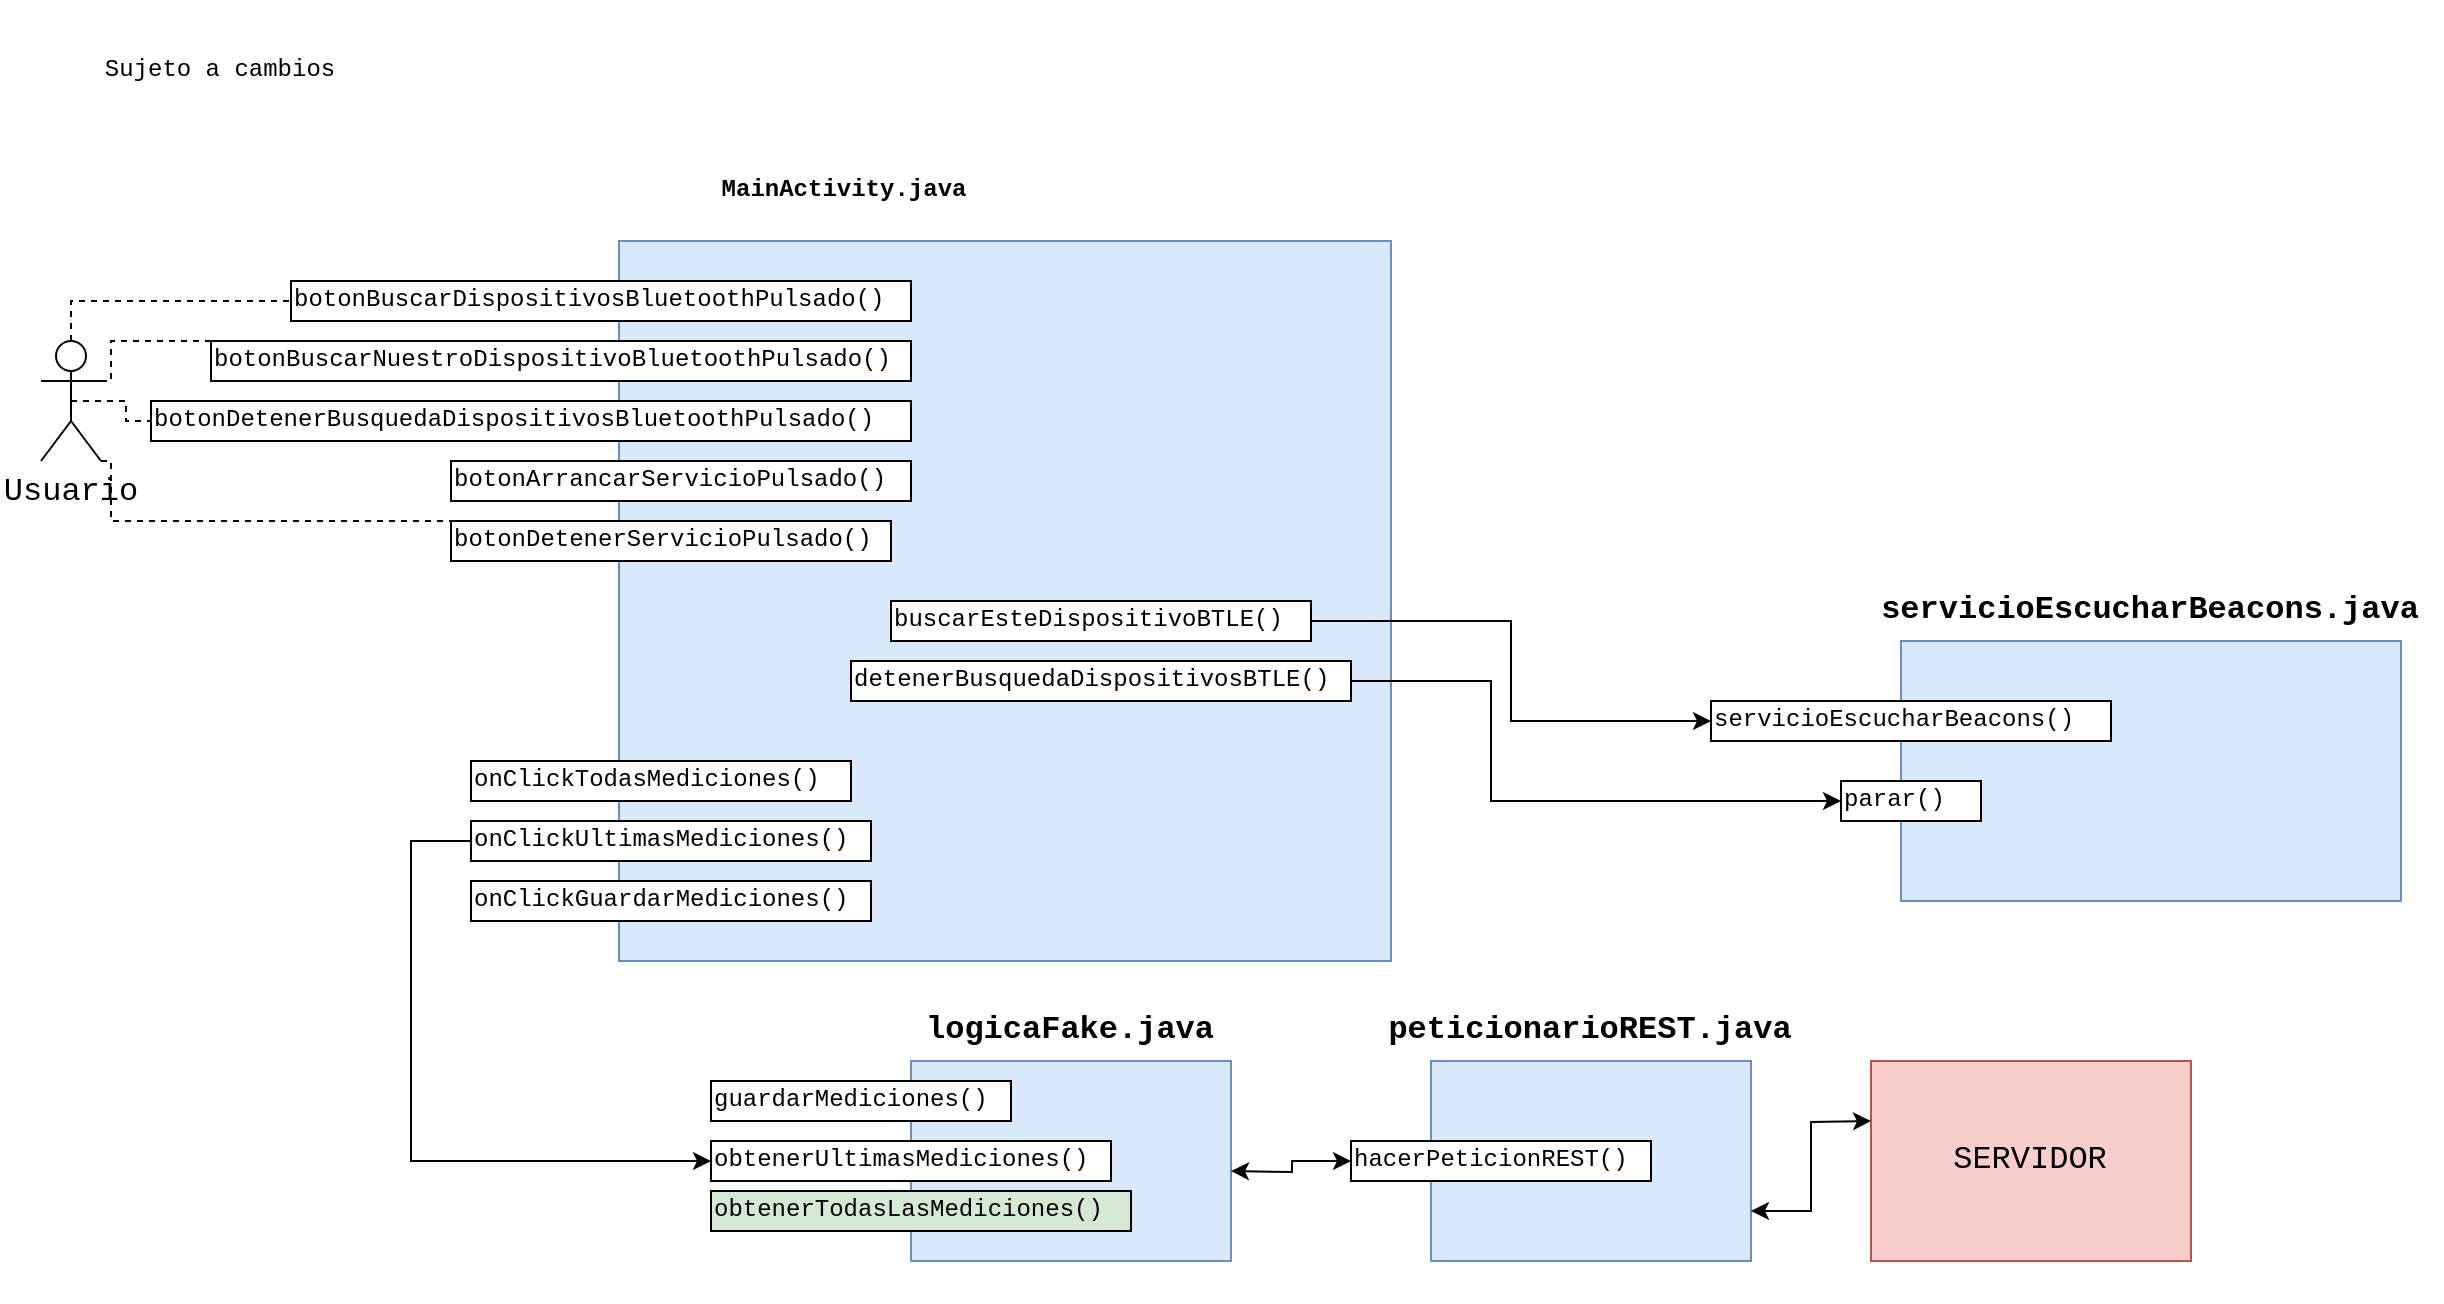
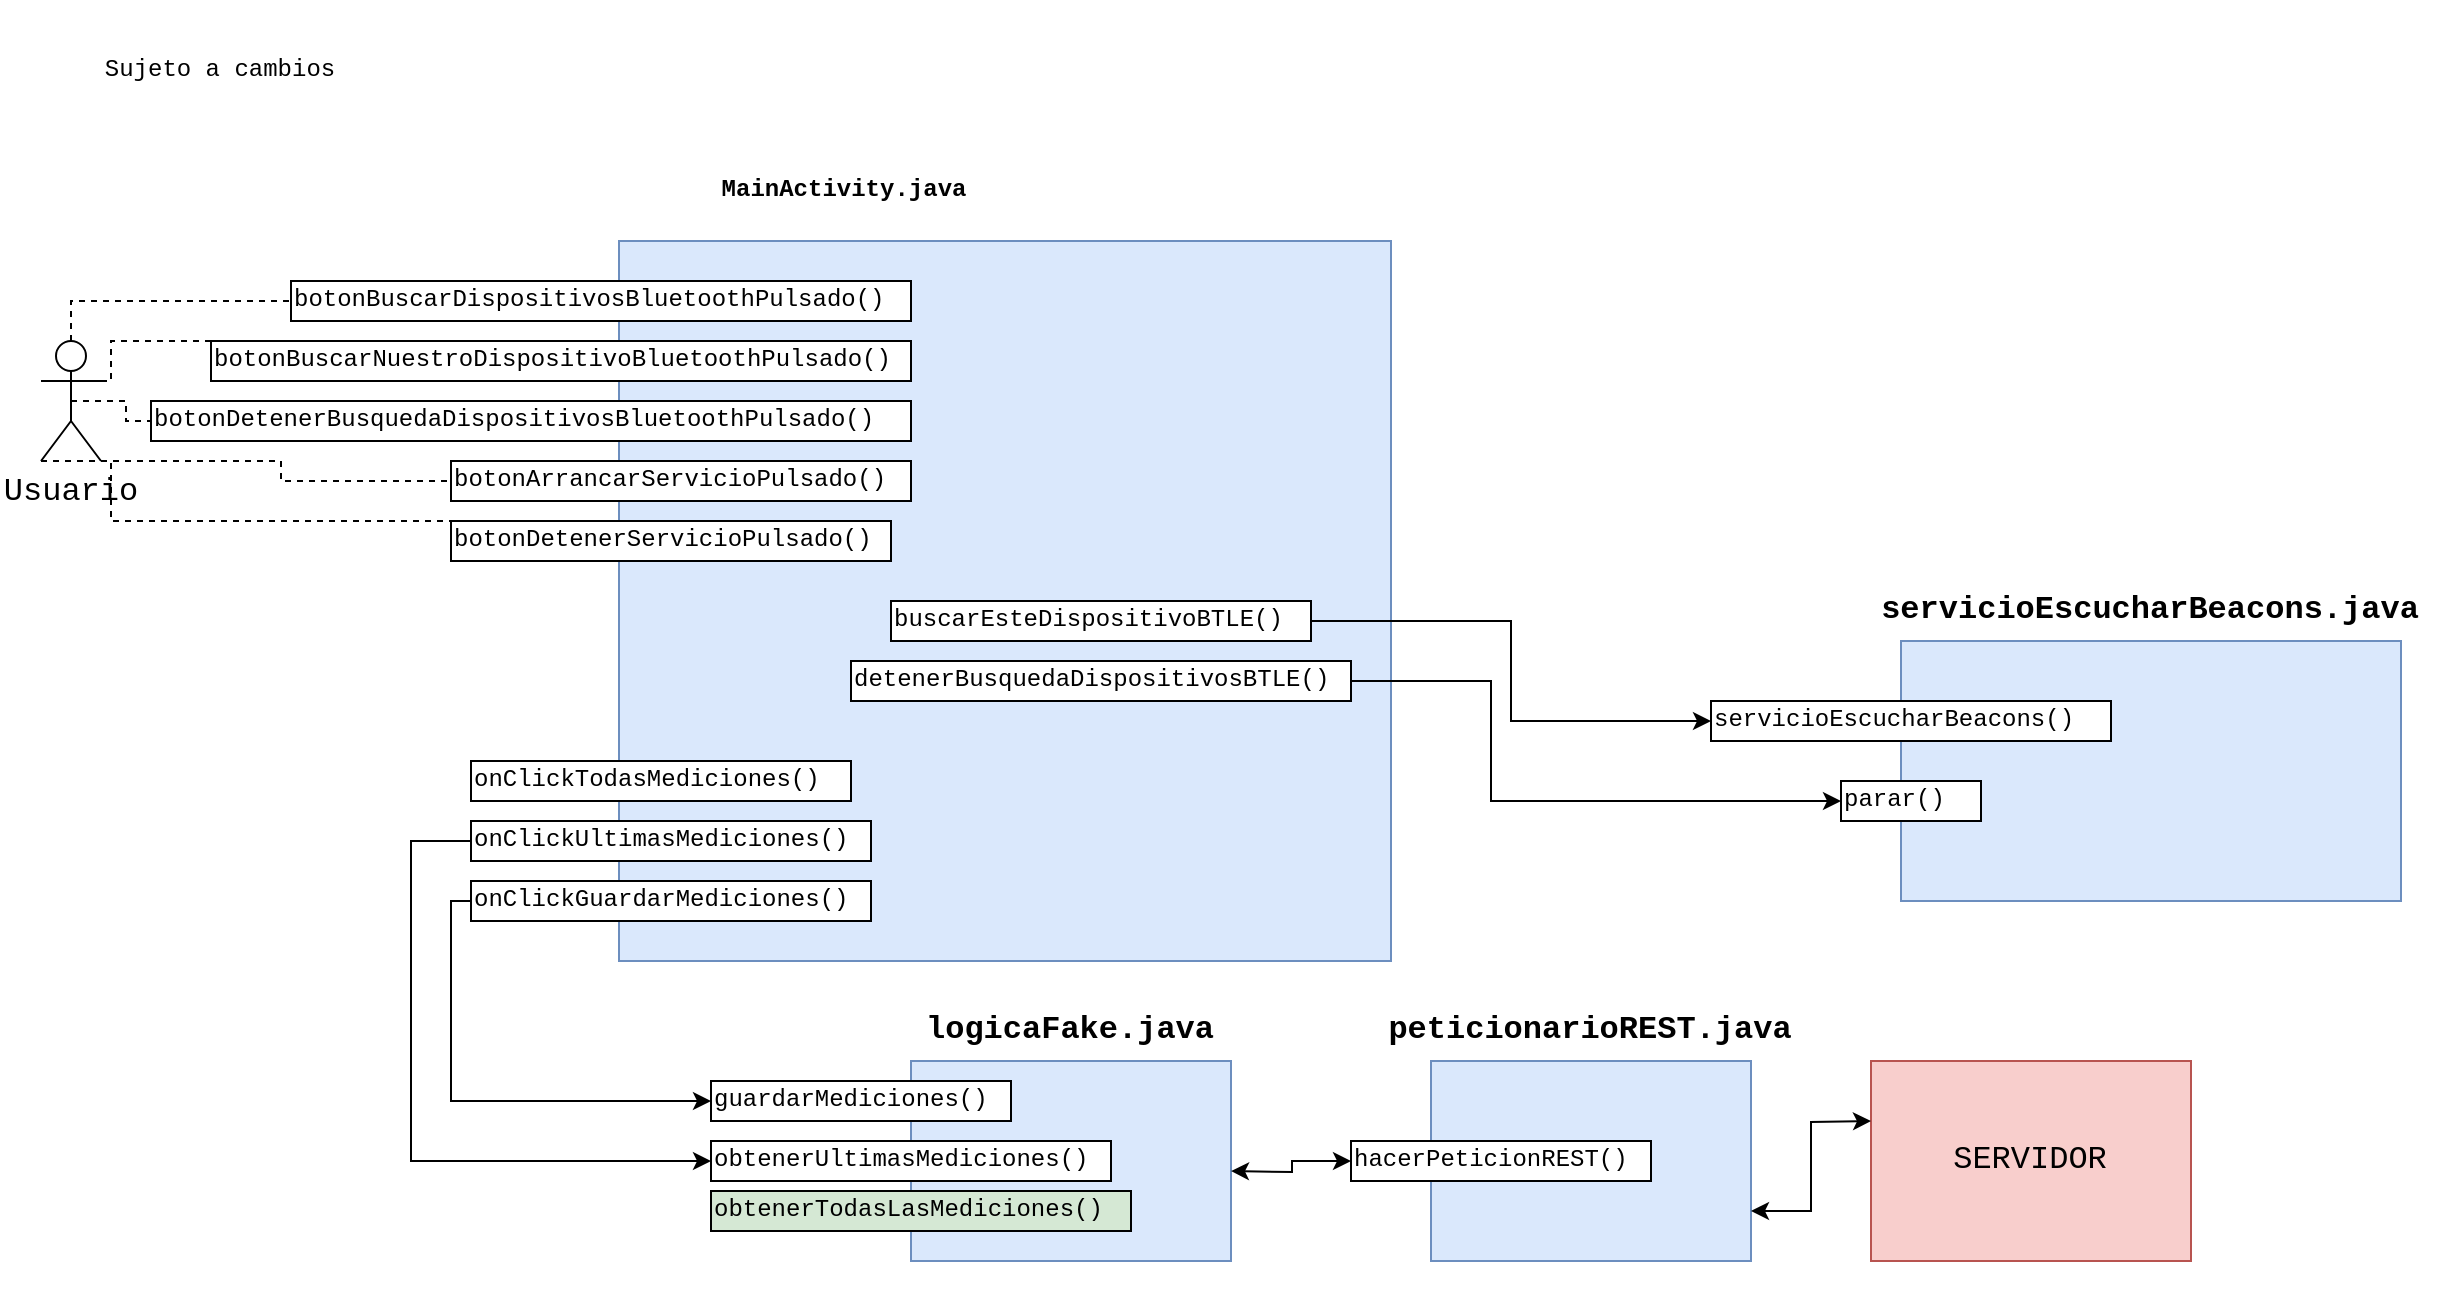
none -> (281, 471)
none -> (464, 1101)
